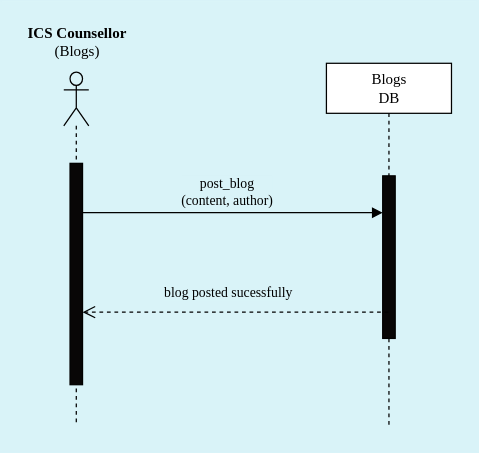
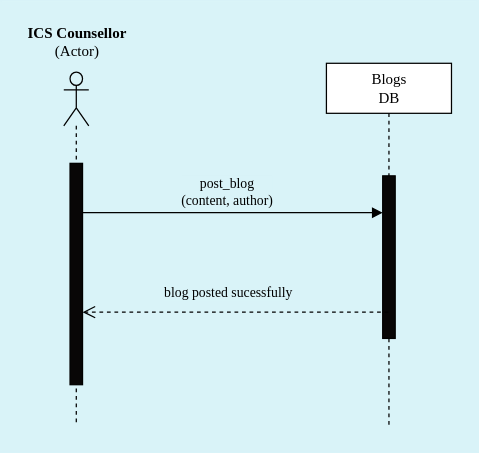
(78, 42) -> (78, 42)
